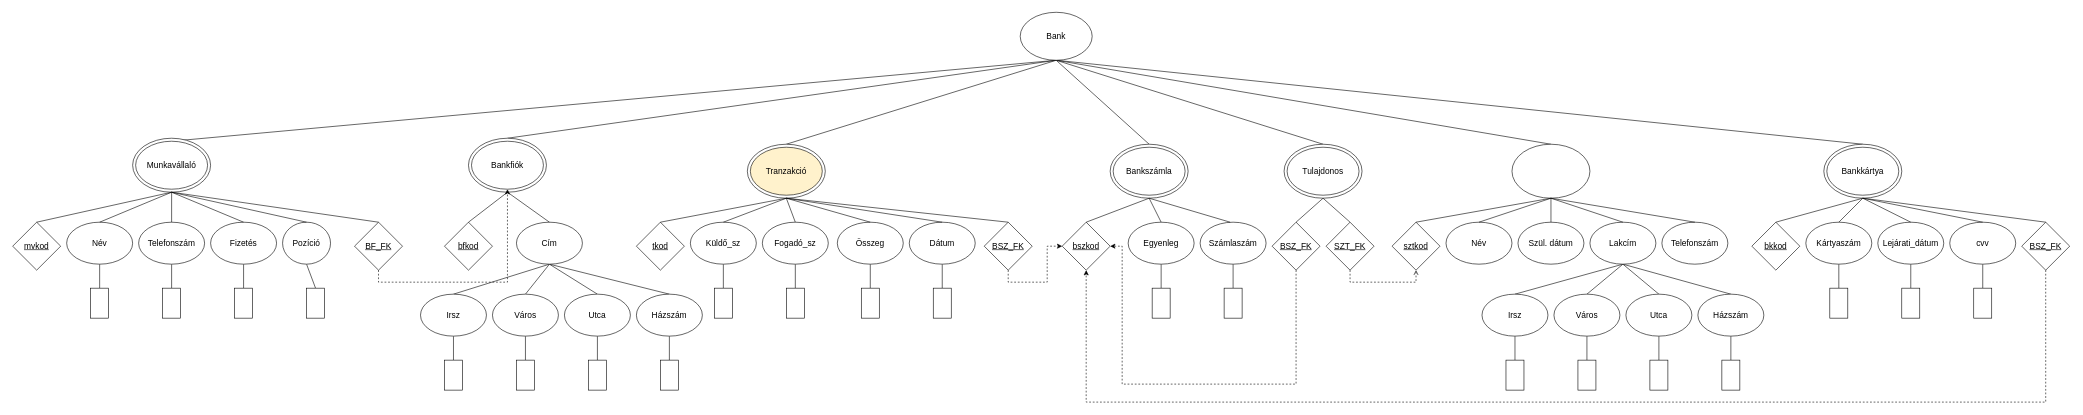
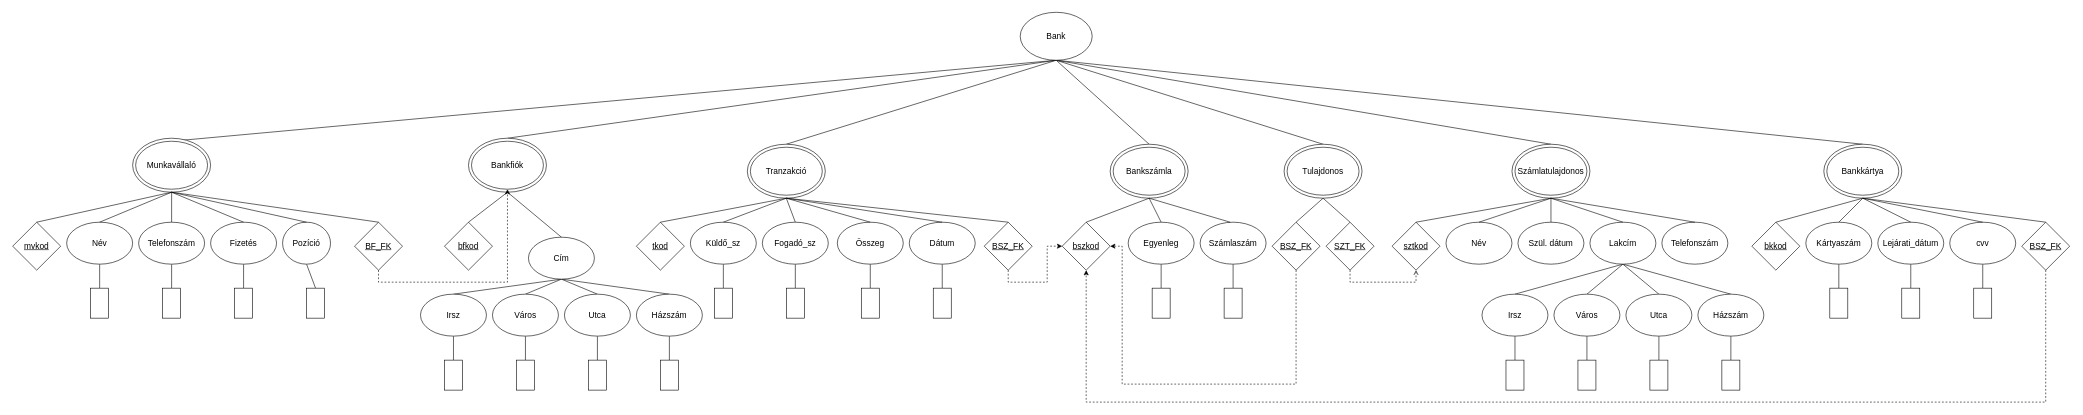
(786, 171) -> (786, 171)
none -> (1551, 171)
(549, 243) -> (561, 258)
